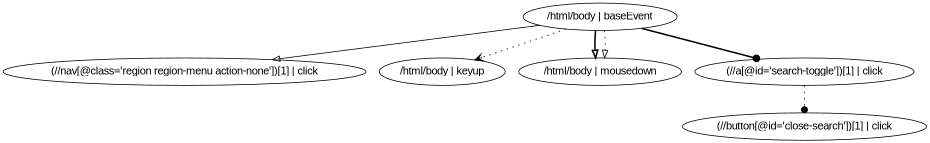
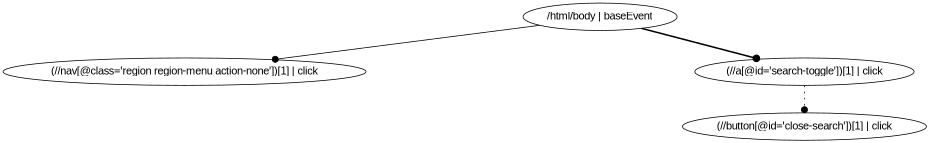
(409, 42) -> (409, 42)
(442, 72) -> none
(600, 72) -> none
